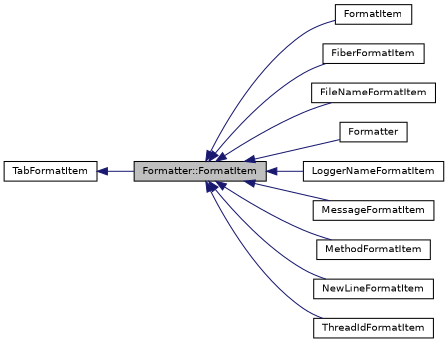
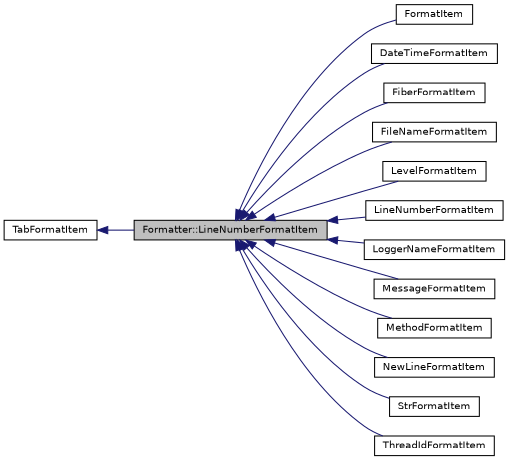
none -> (434, 54)
(374, 132) -> (434, 171)
(200, 171) -> (231, 230)
none -> (434, 211)
none -> (434, 407)
